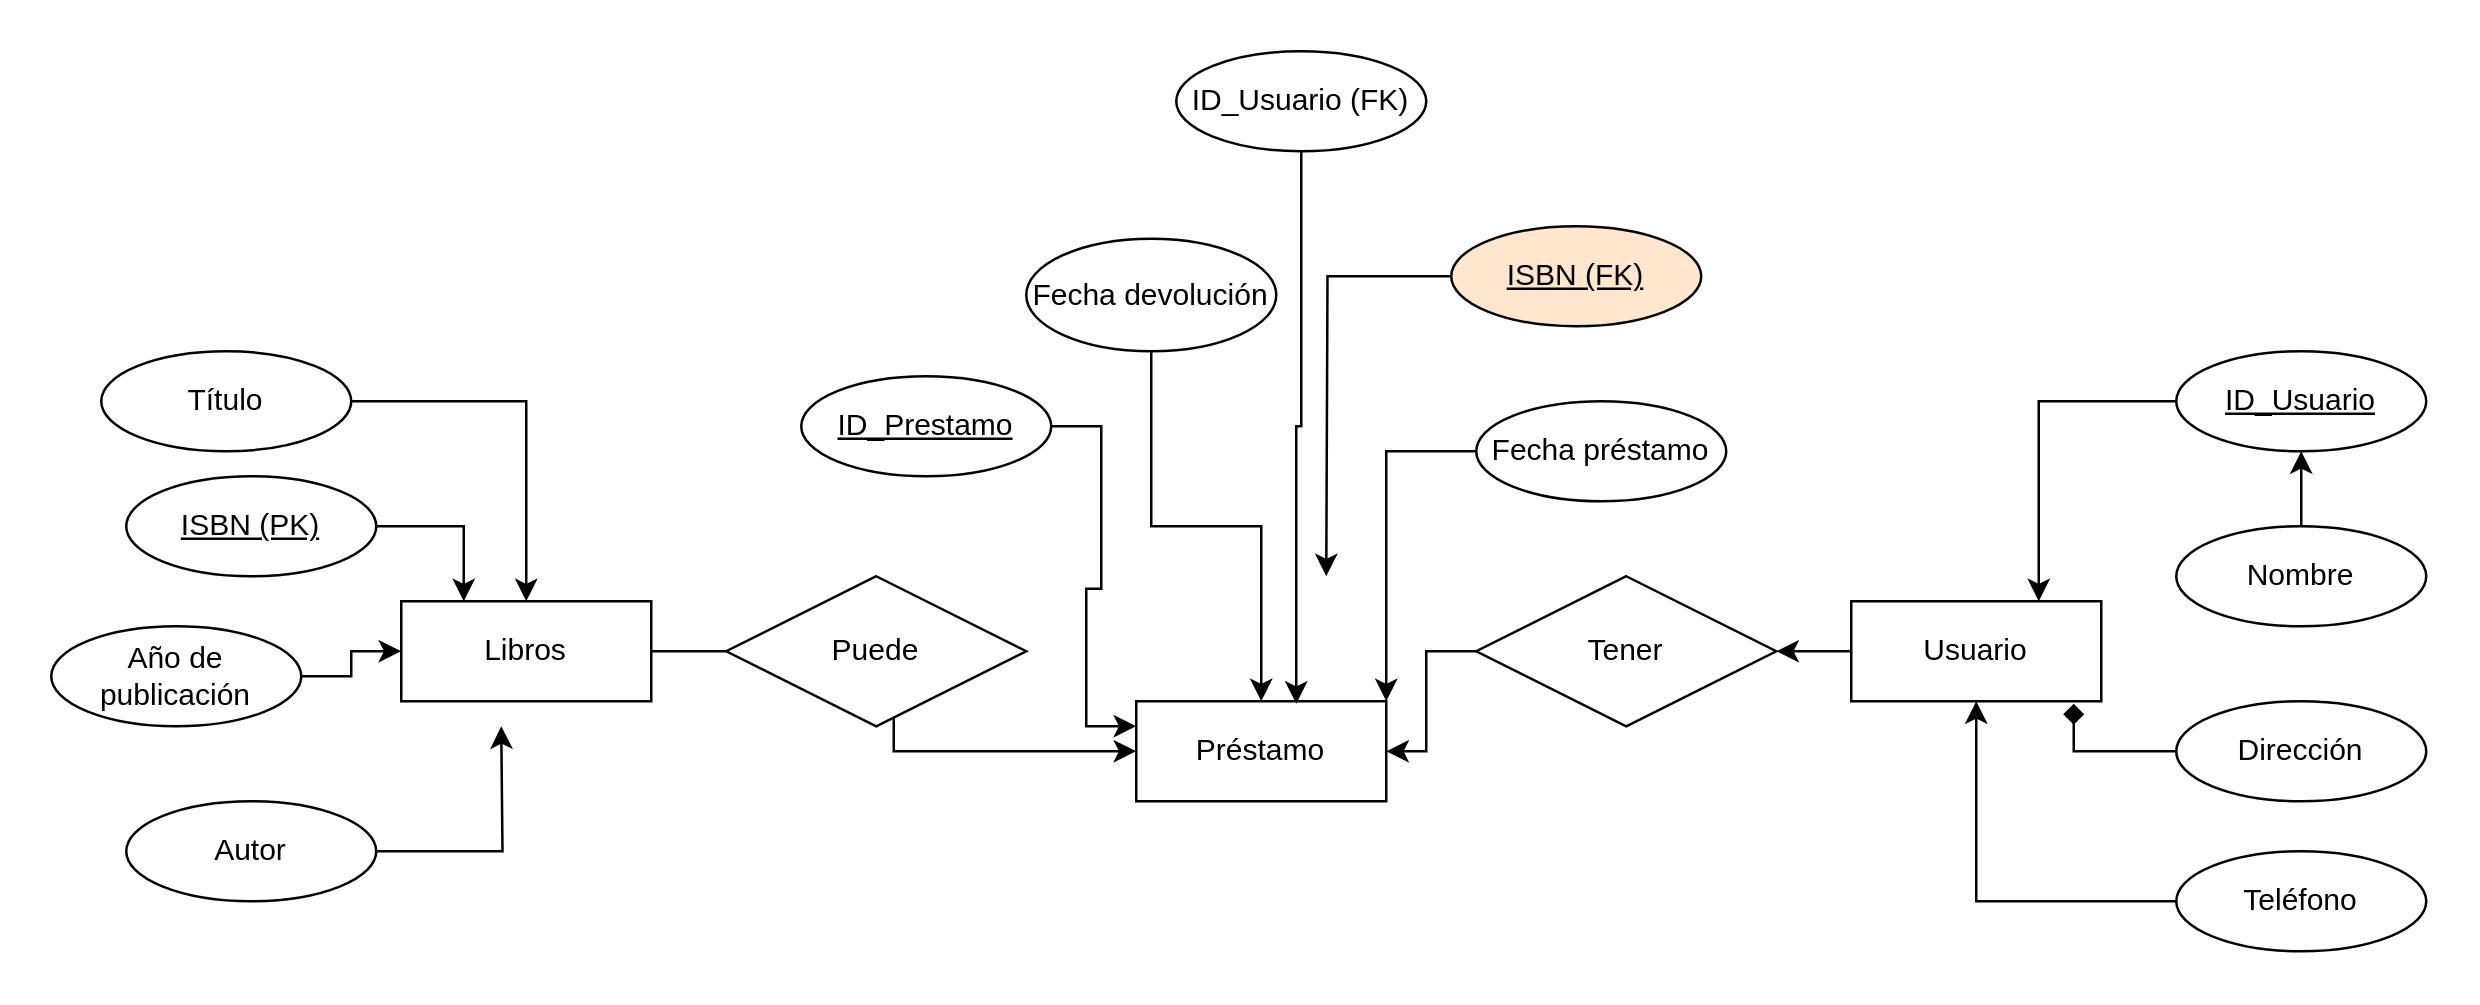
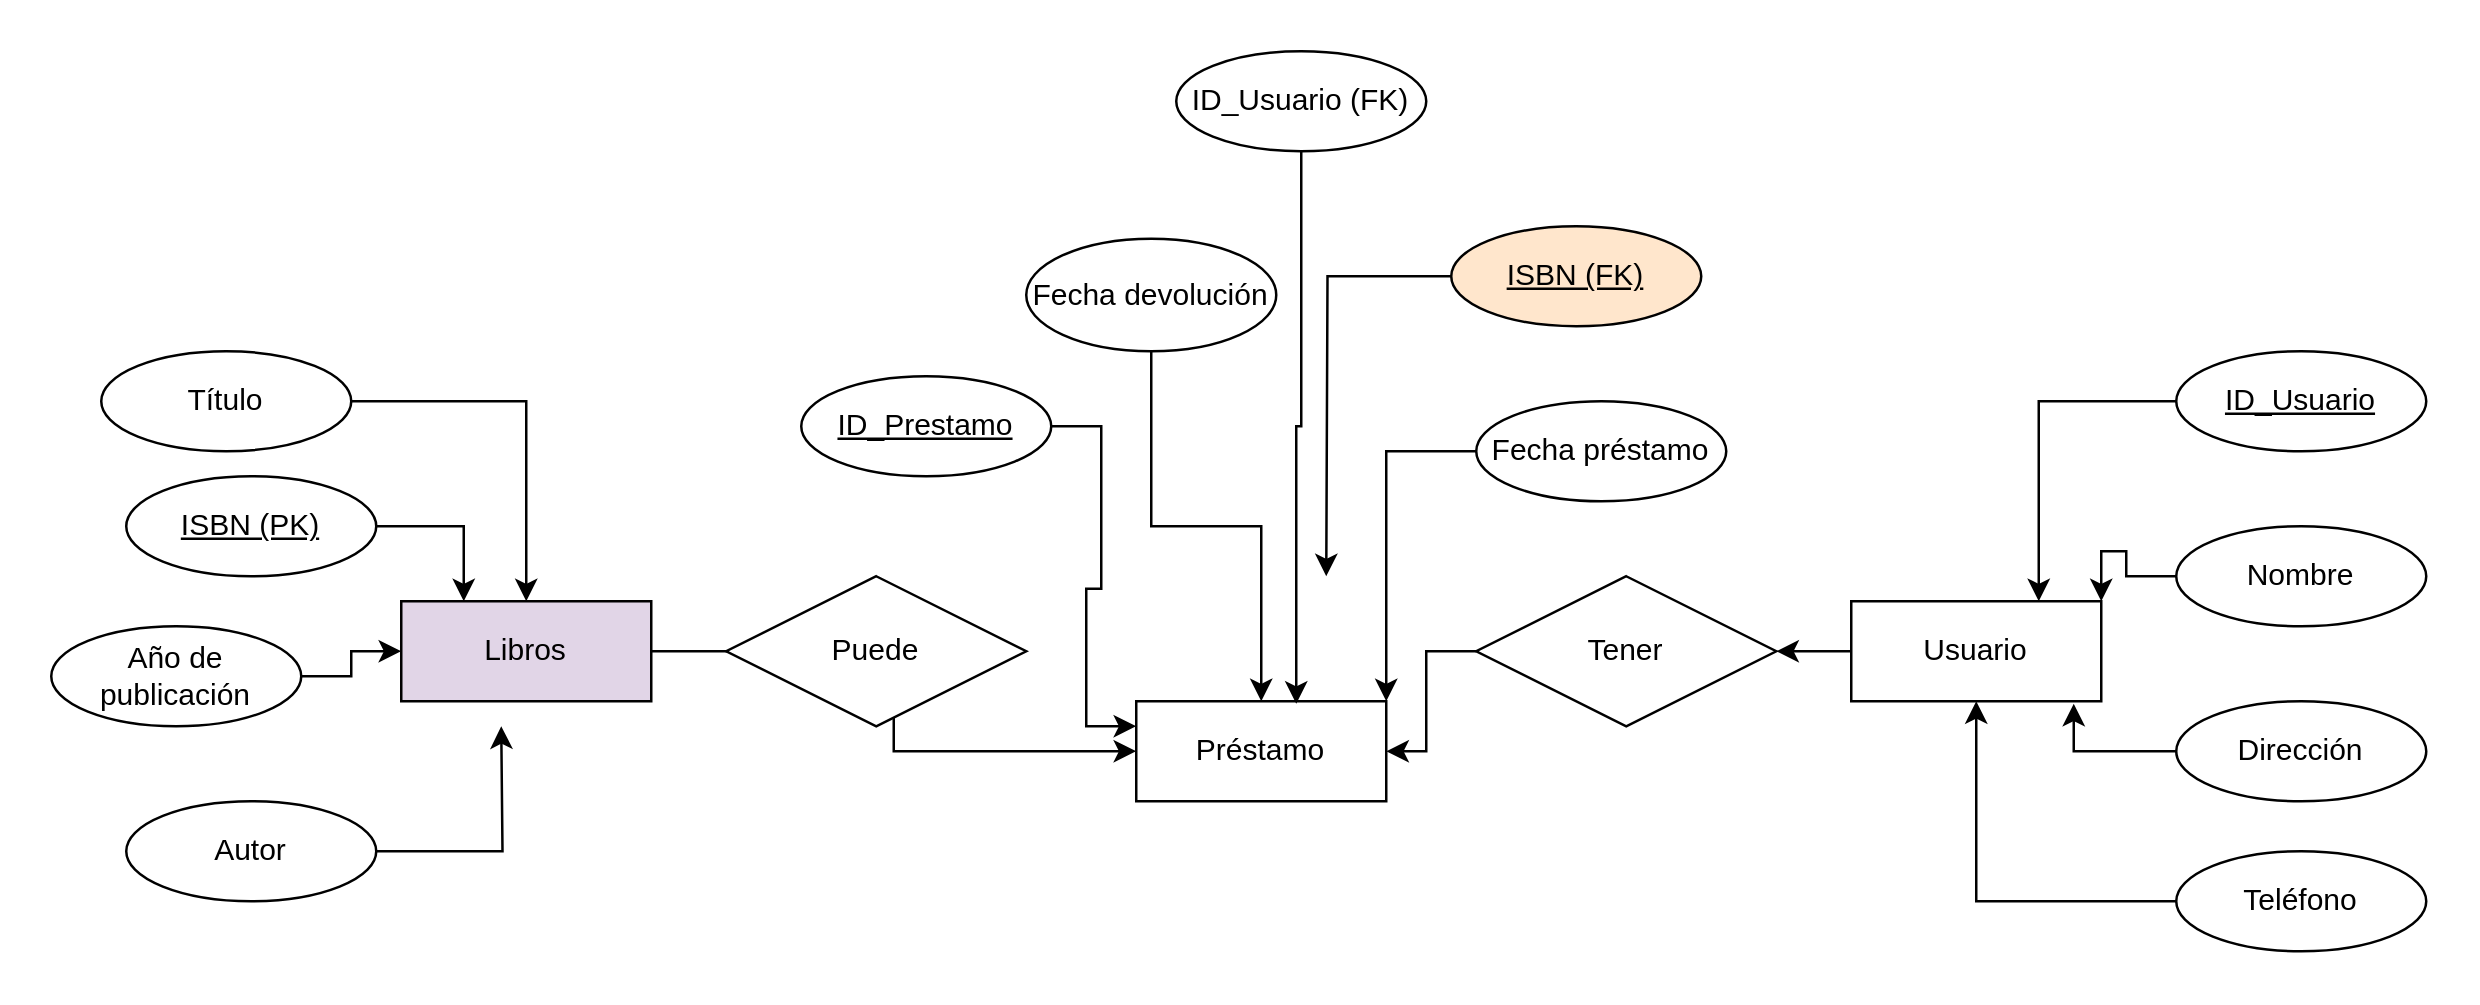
(2301, 480) -> (2126, 559)
(526, 651) -> (526, 651)
(2074, 724) -> (2074, 722)
